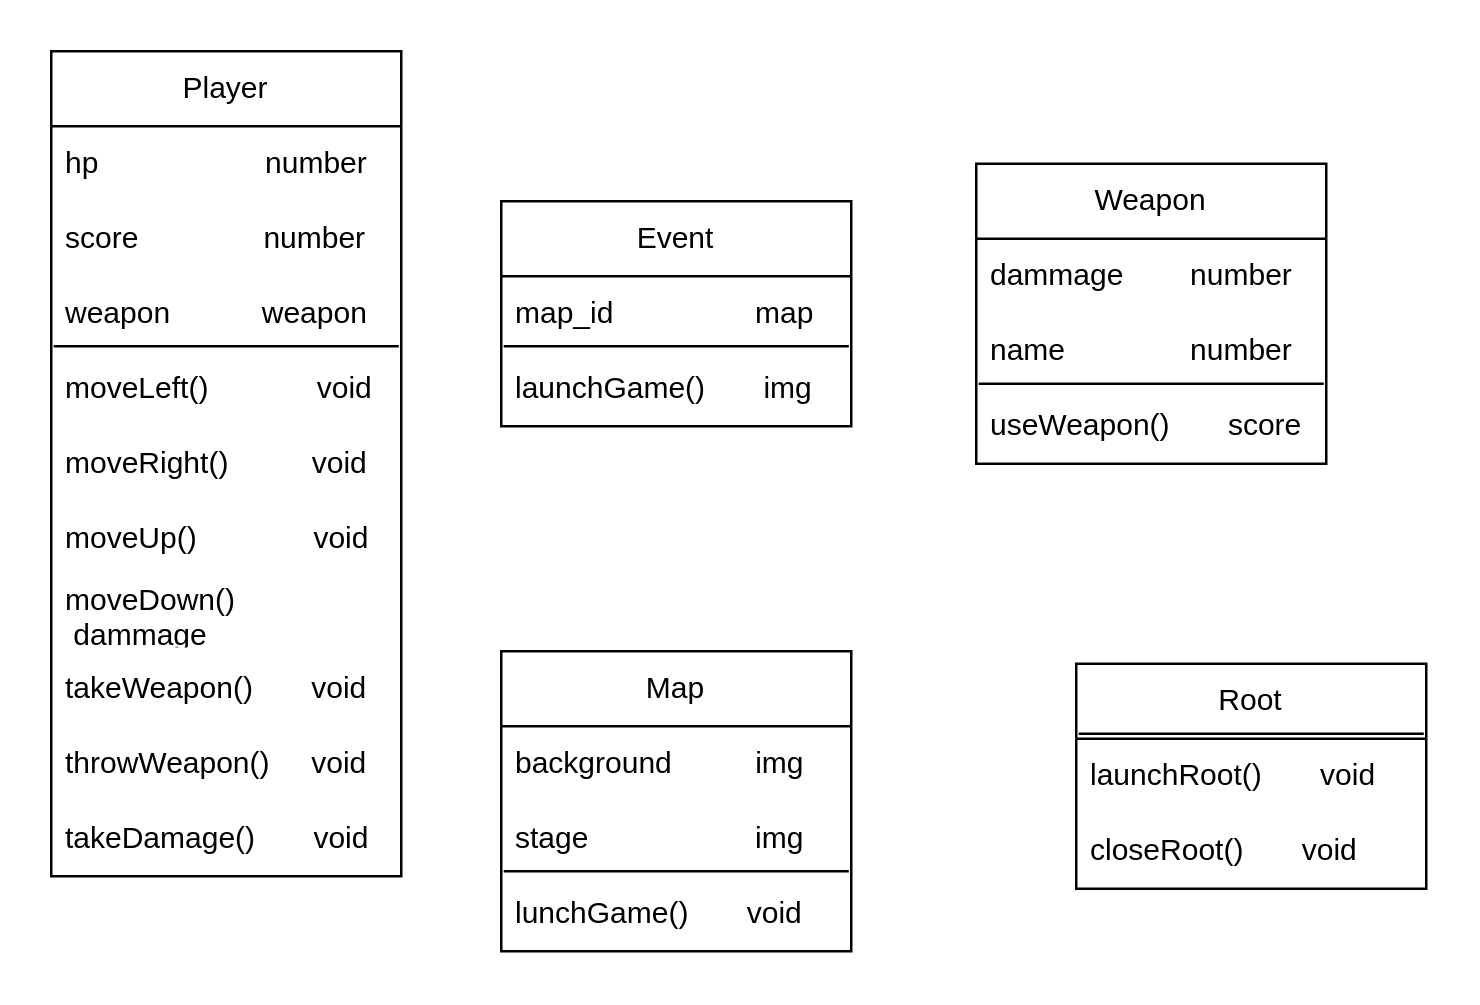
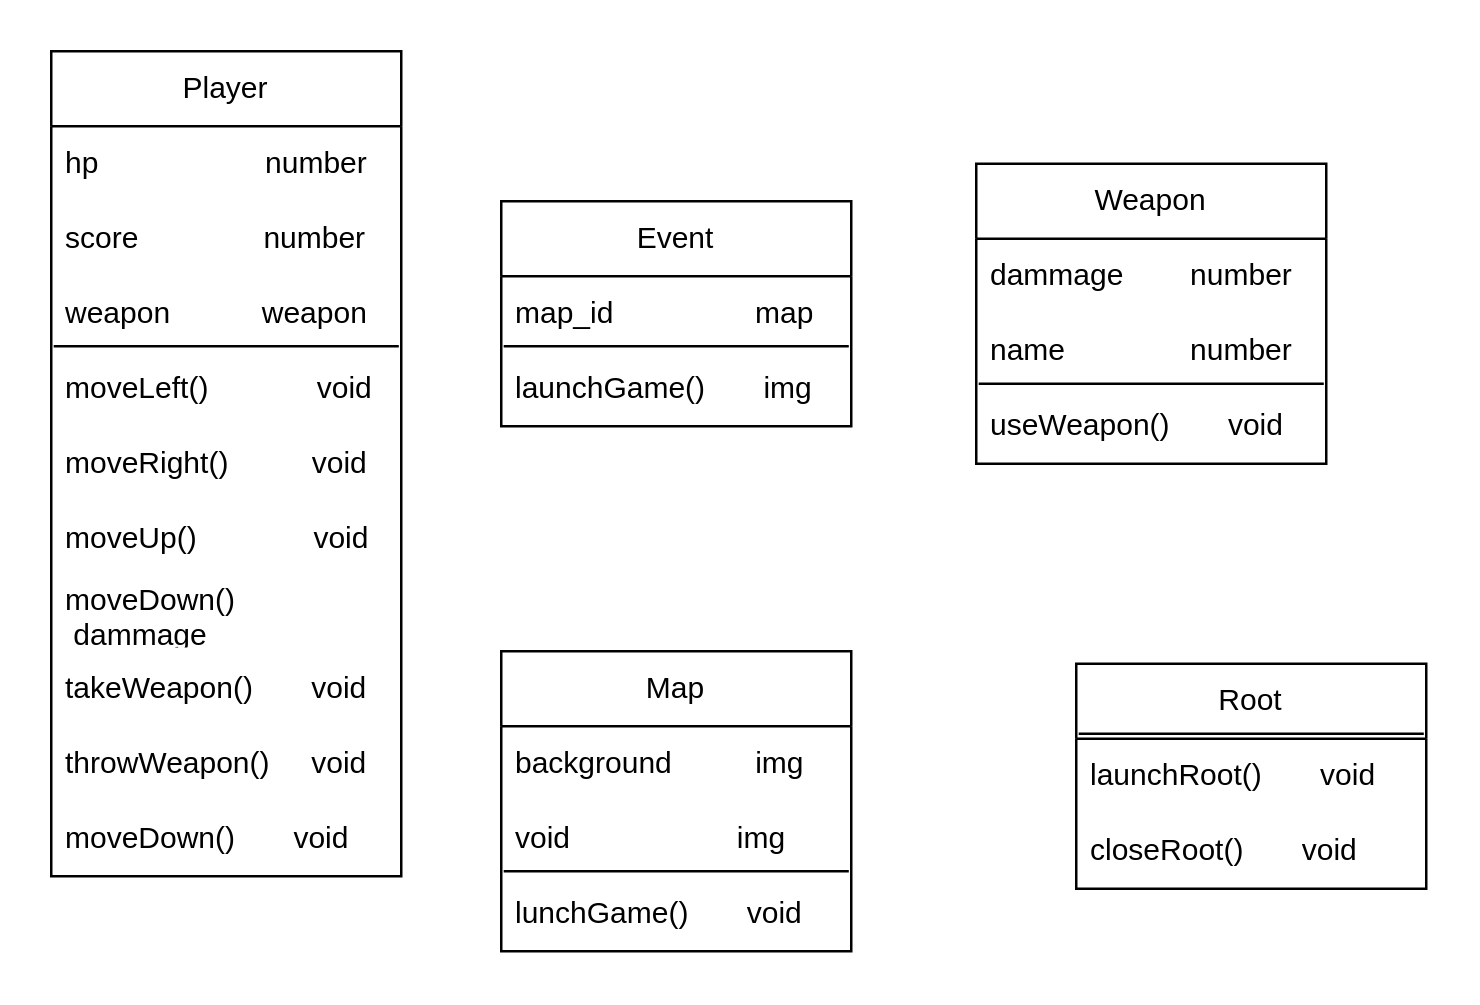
(1154, 426) -> (1154, 426)
(229, 839) -> (227, 839)
(679, 839) -> (679, 839)
